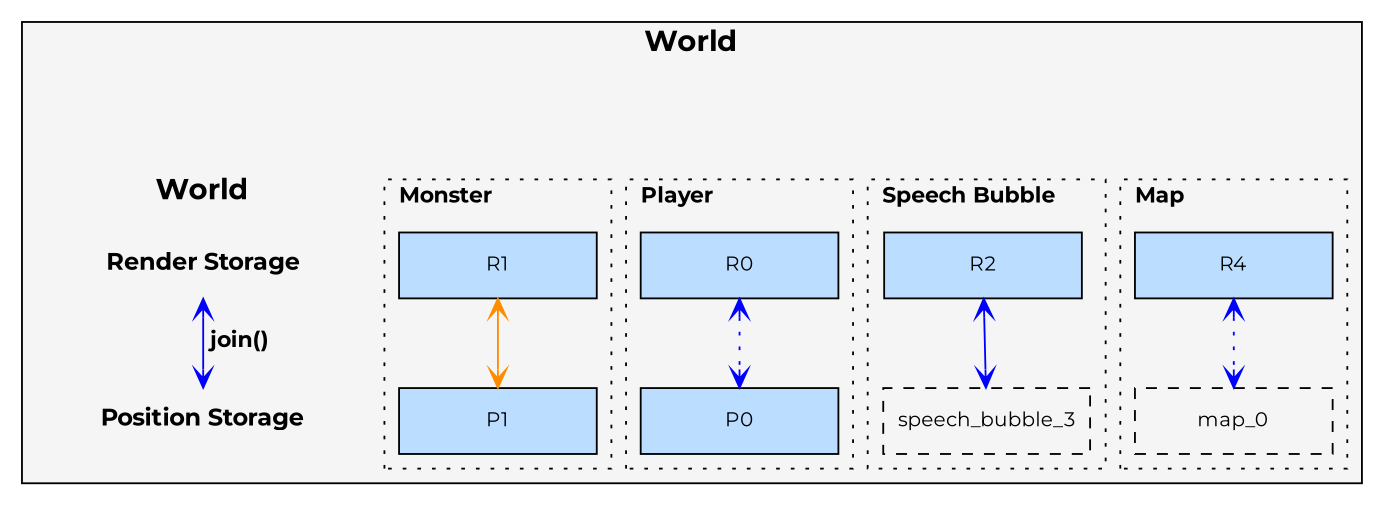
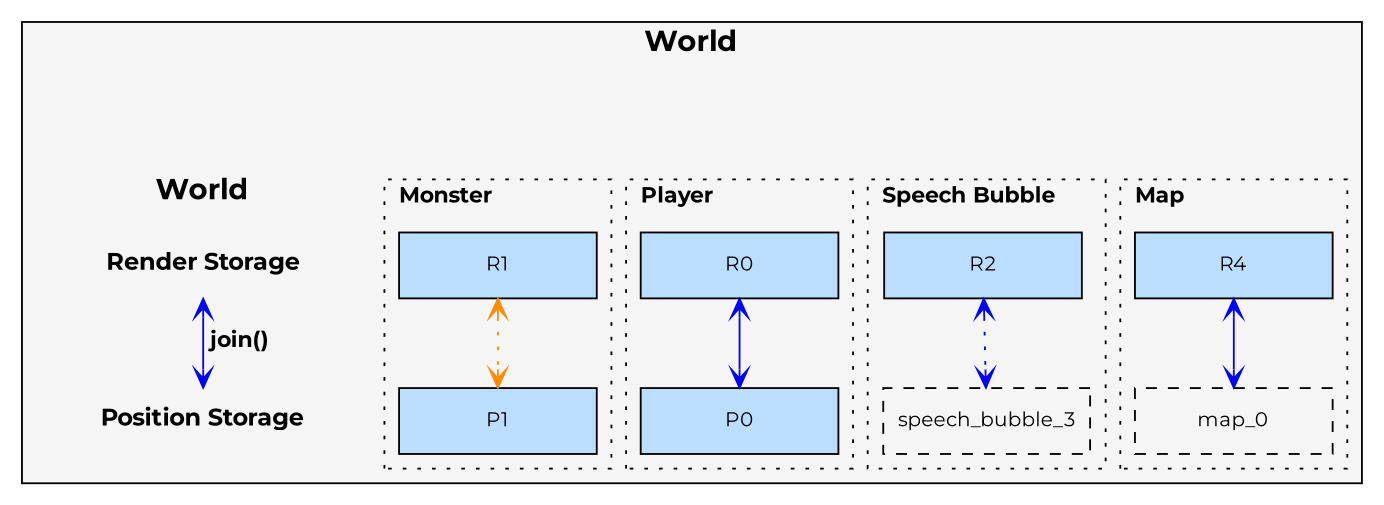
(498, 343) -> (498, 343)
(740, 343) -> (740, 343)
(985, 343) -> (985, 343)
(1234, 343) -> (1234, 343)
